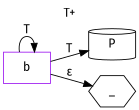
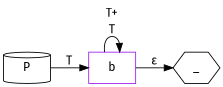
(65, 57) -> (65, 68)
